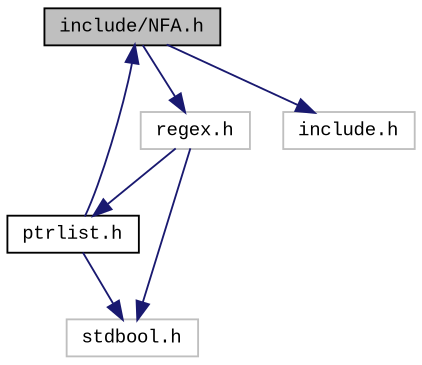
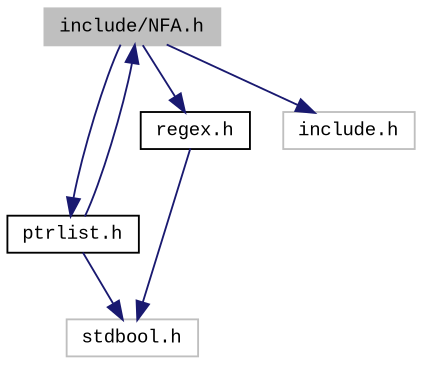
(132, 27) -> (132, 27)
(195, 131) -> (195, 131)
(142, 176) -> (93, 120)
